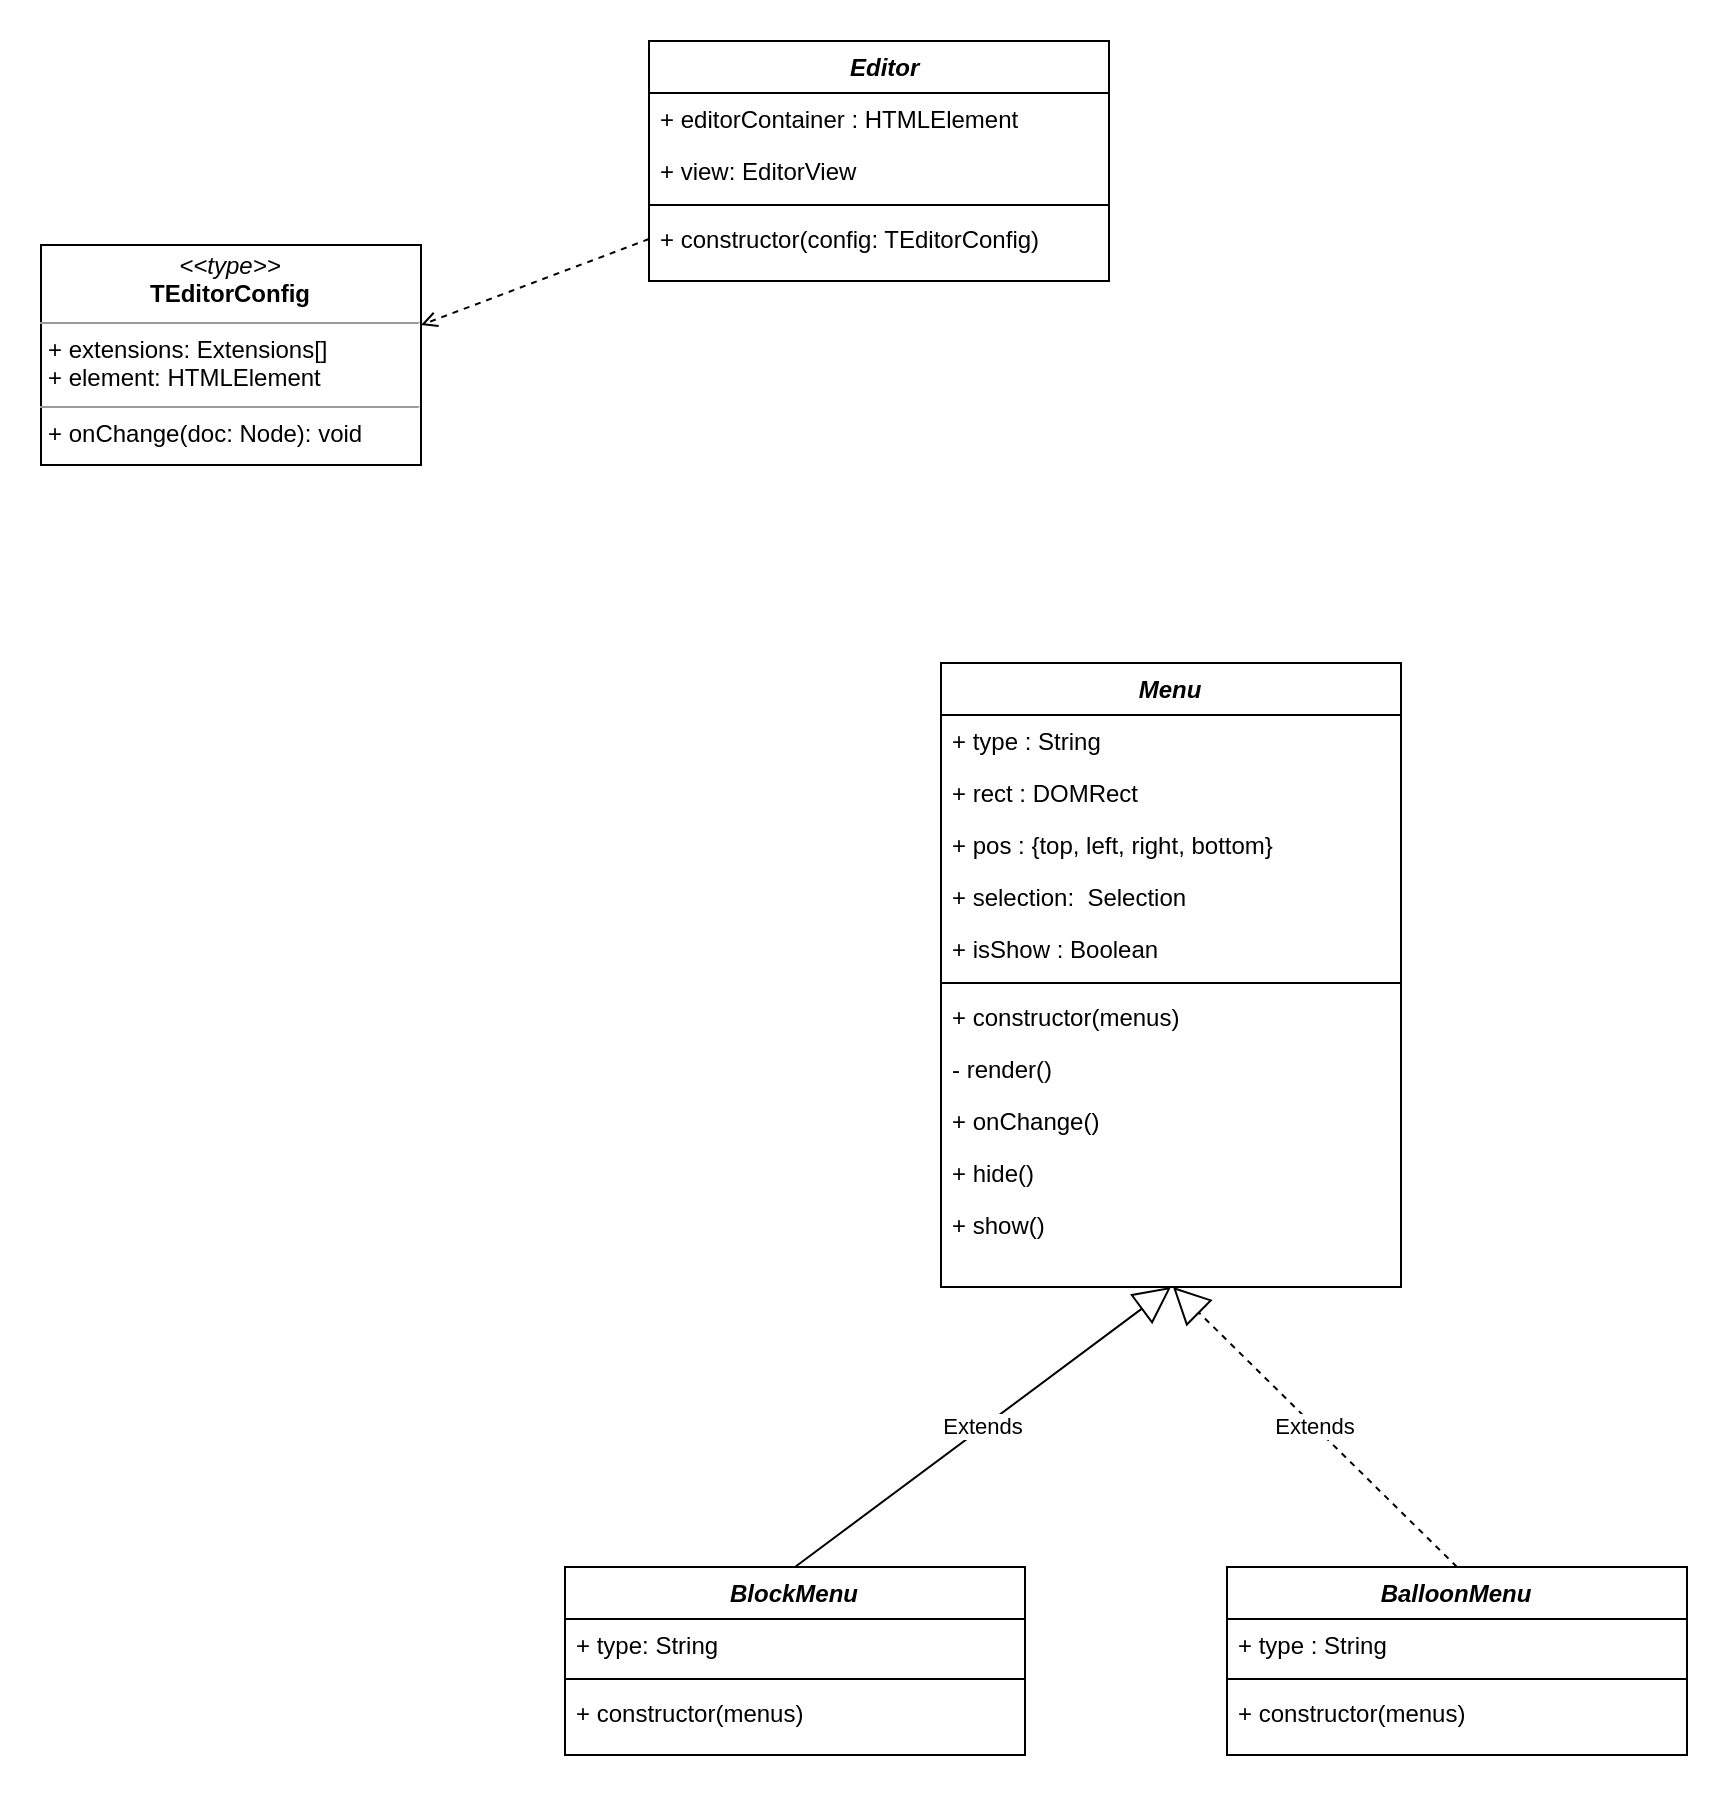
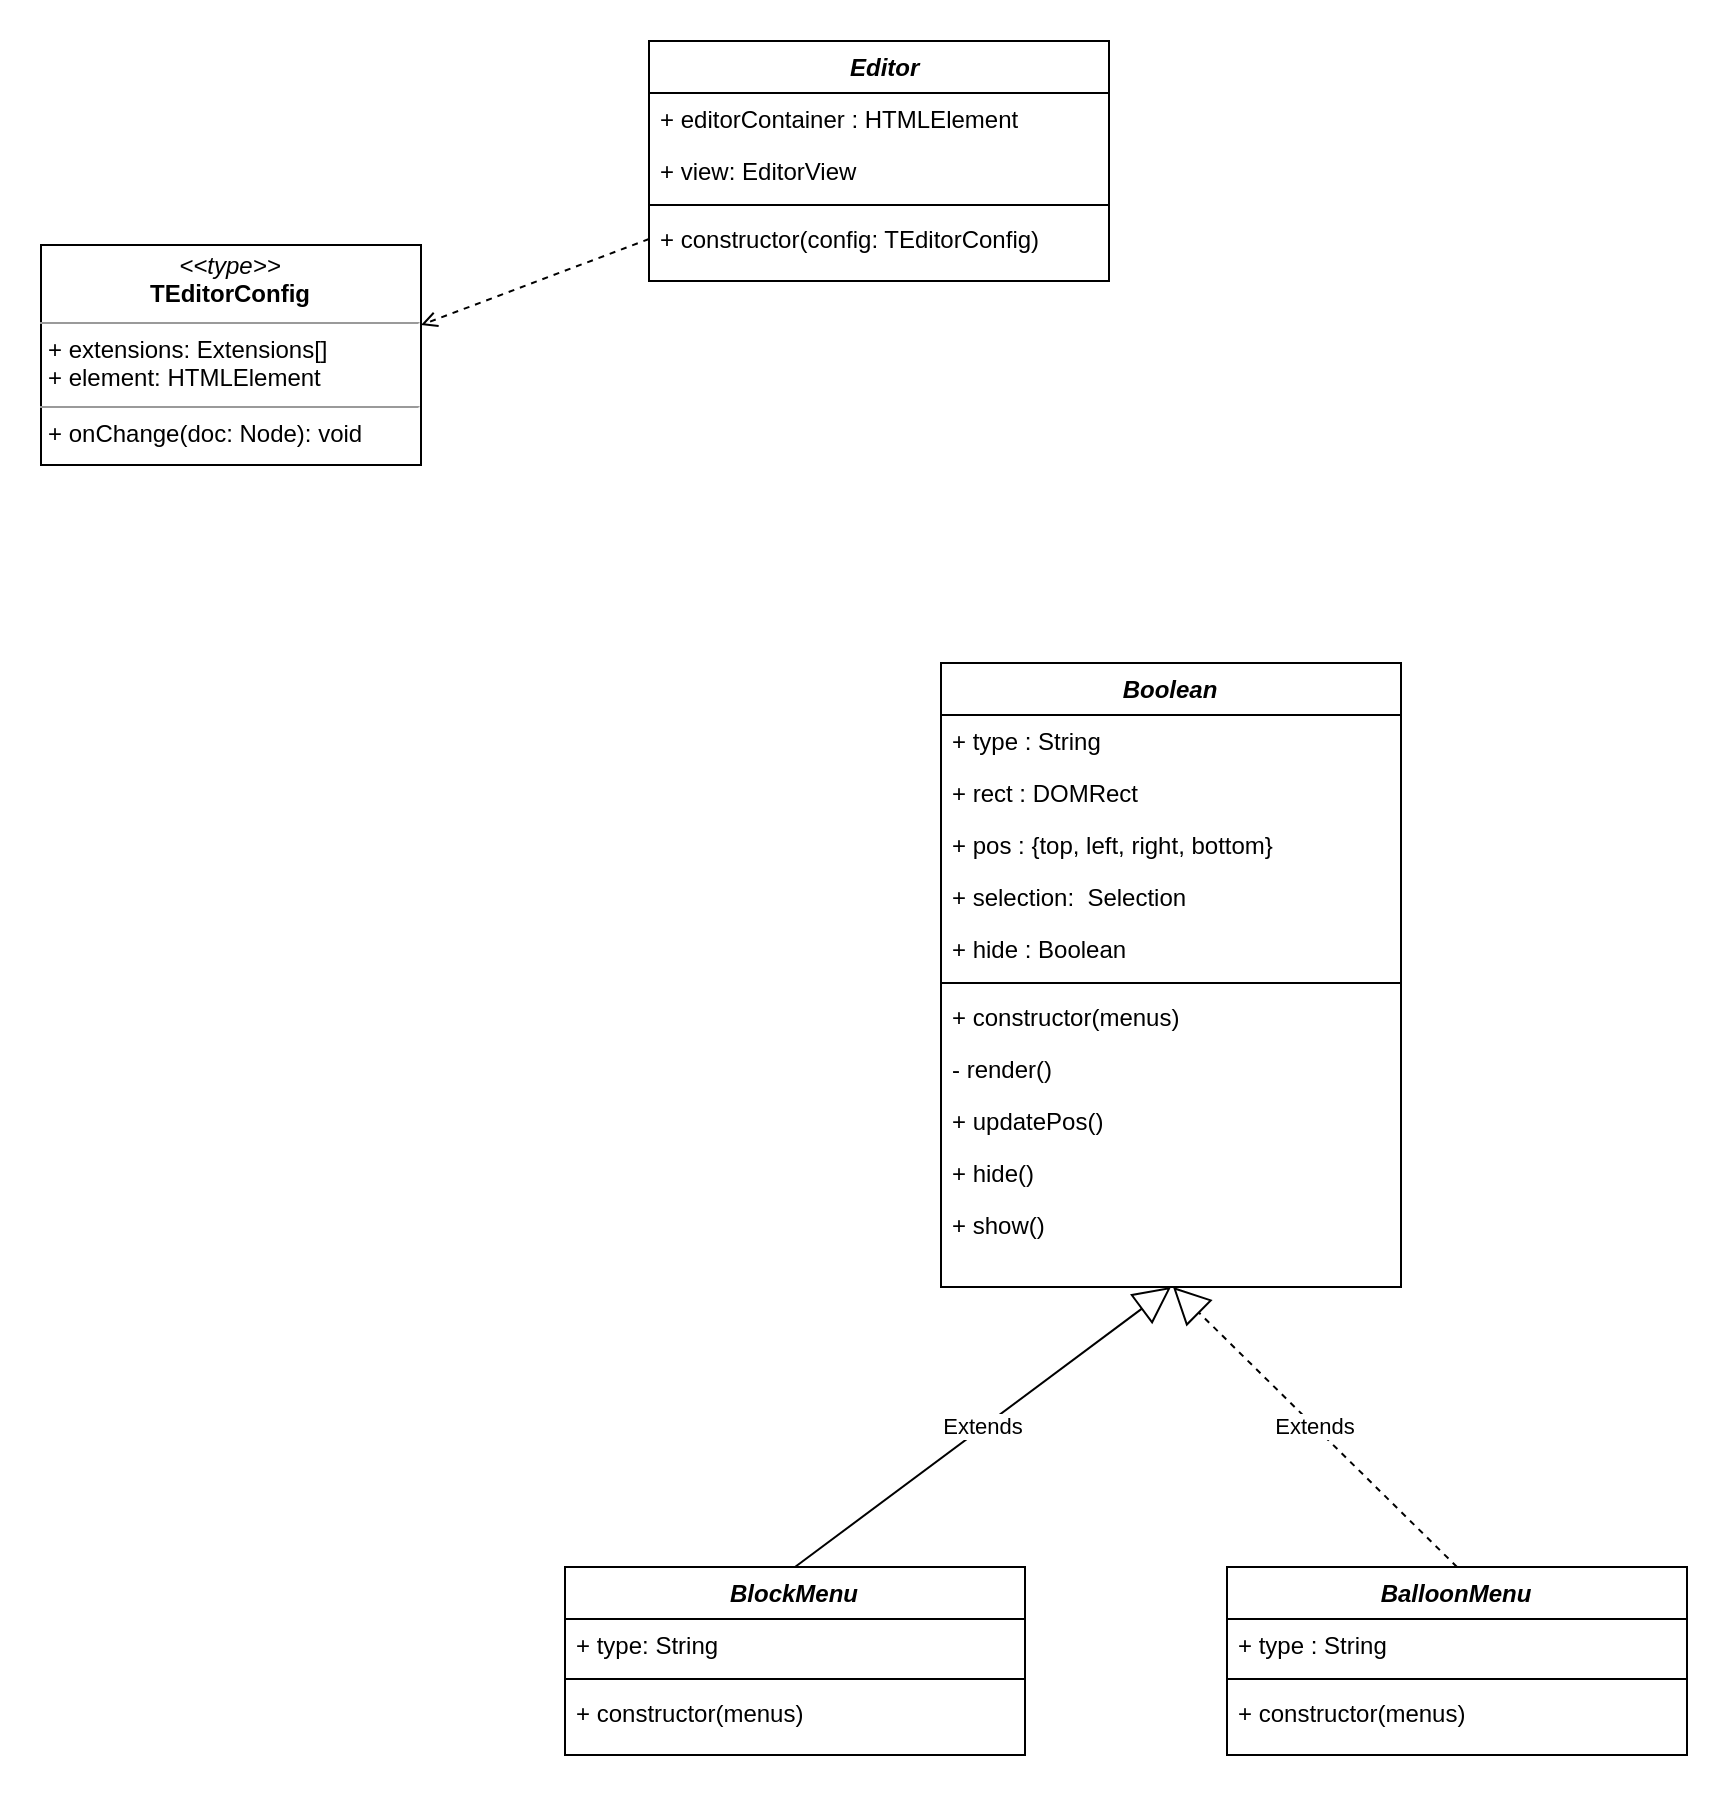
(1170, 690) -> (1170, 690)
(1054, 950) -> (1041, 950)
(1030, 1122) -> (1036, 1122)
